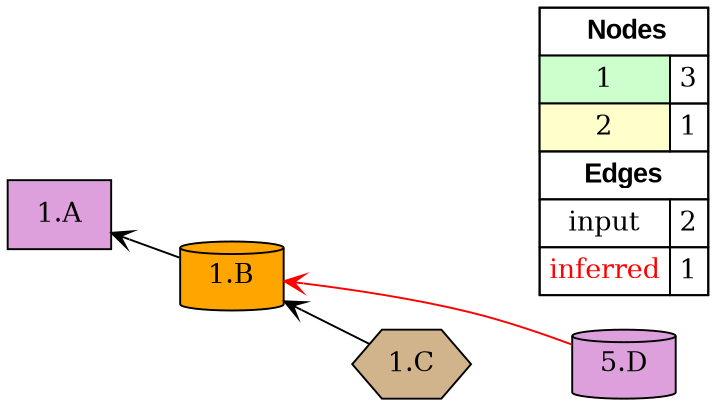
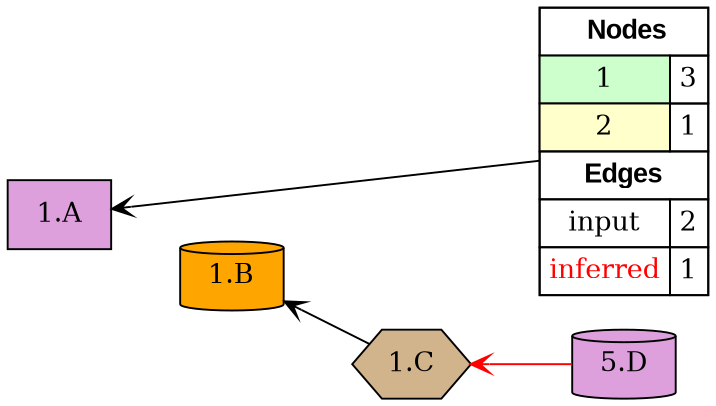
(154, 249) -> (335, 184)
(440, 305) -> (531, 364)
